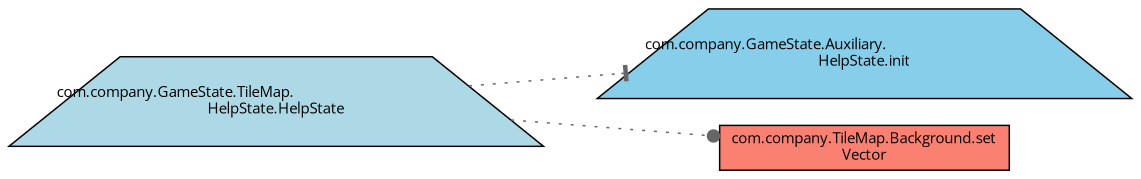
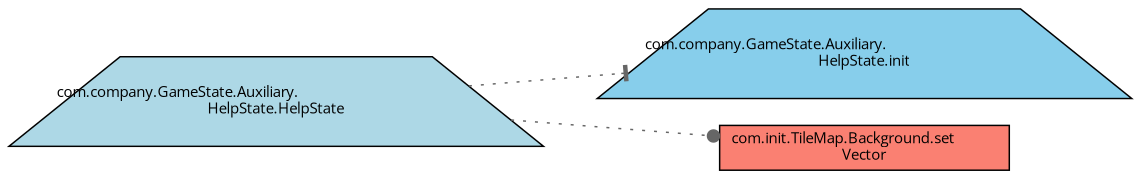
(276, 102) -> (276, 102)
(864, 148) -> (864, 148)
